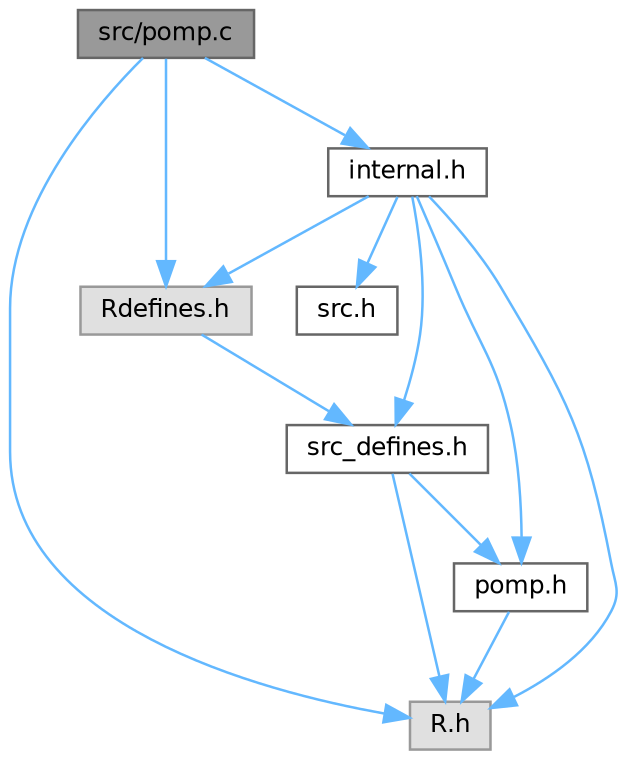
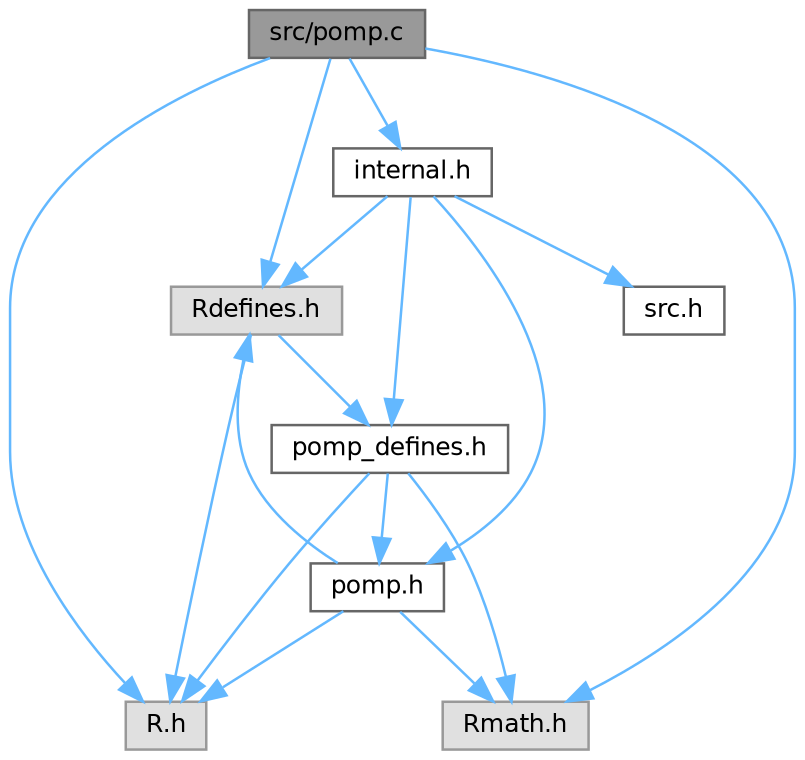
(387, 449) -> (390, 449)
(583, 449) -> (211, 505)
none -> (252, 479)
none -> (516, 726)
